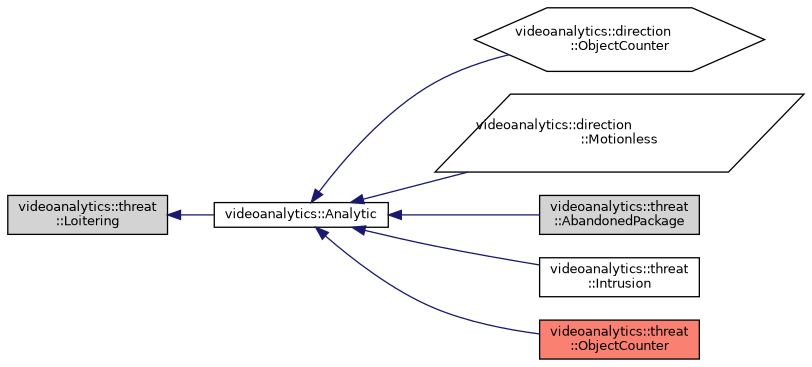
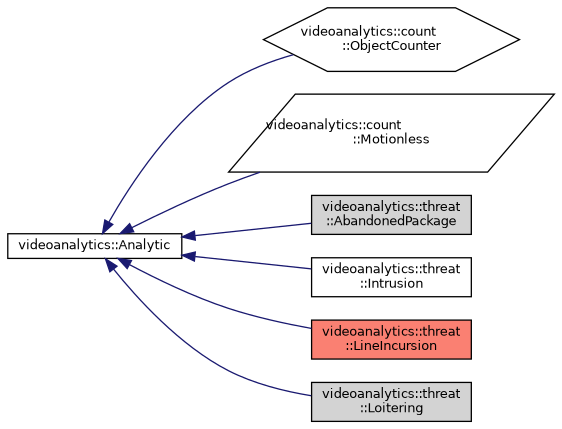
(619, 40) -> (391, 40)
(619, 133) -> (391, 133)
(197, 215) -> (200, 353)
(619, 340) -> (391, 340)
